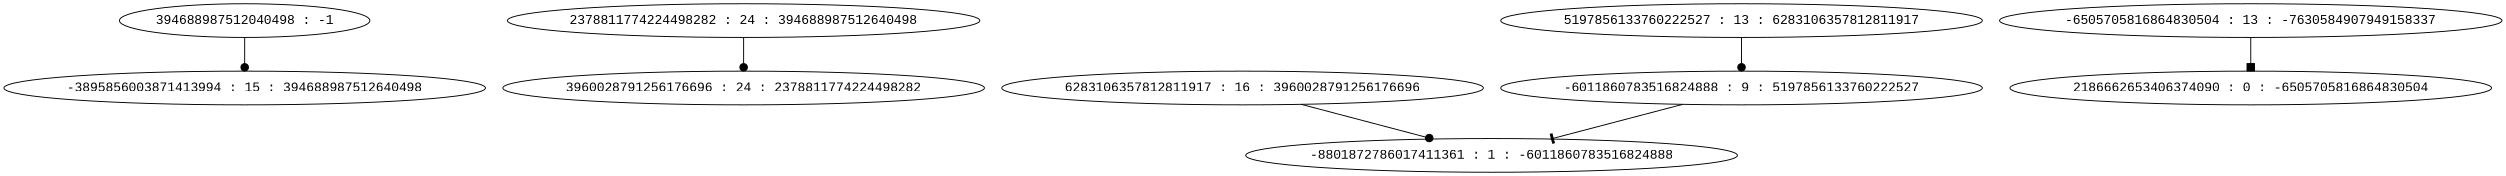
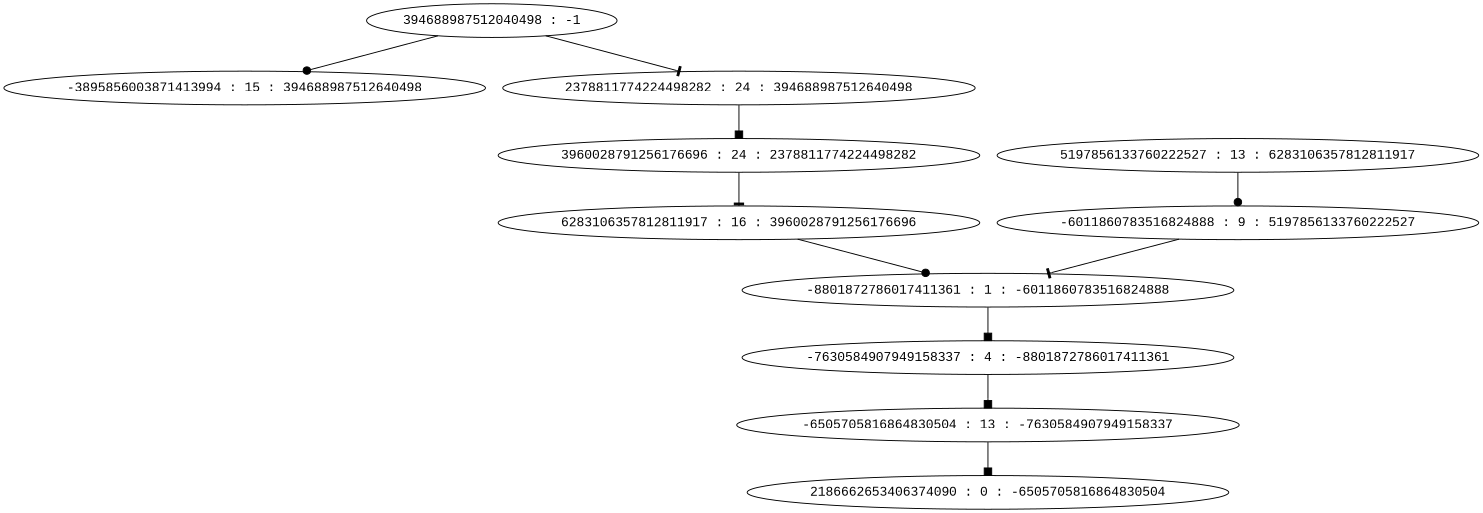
(744, 51) -> (739, 117)
none -> (611, 53)
none -> (739, 187)
none -> (988, 358)
